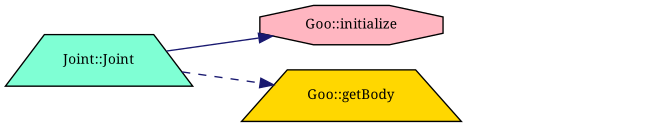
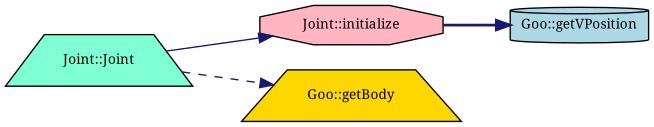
(351, 25) -> (351, 25)
none -> (579, 25)
